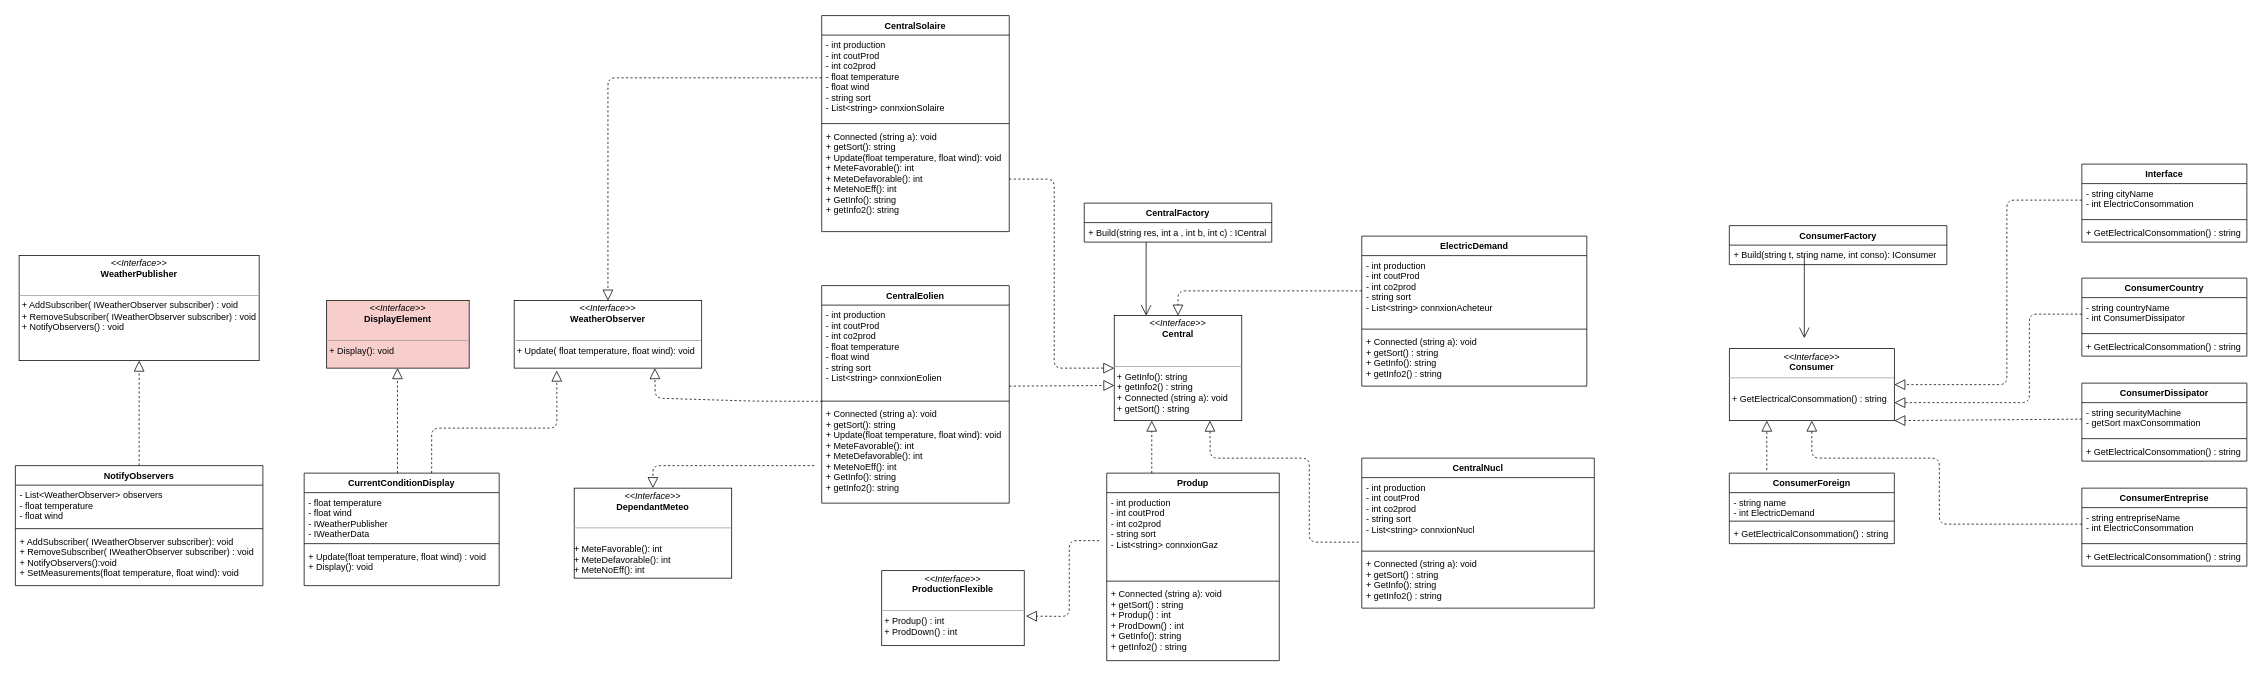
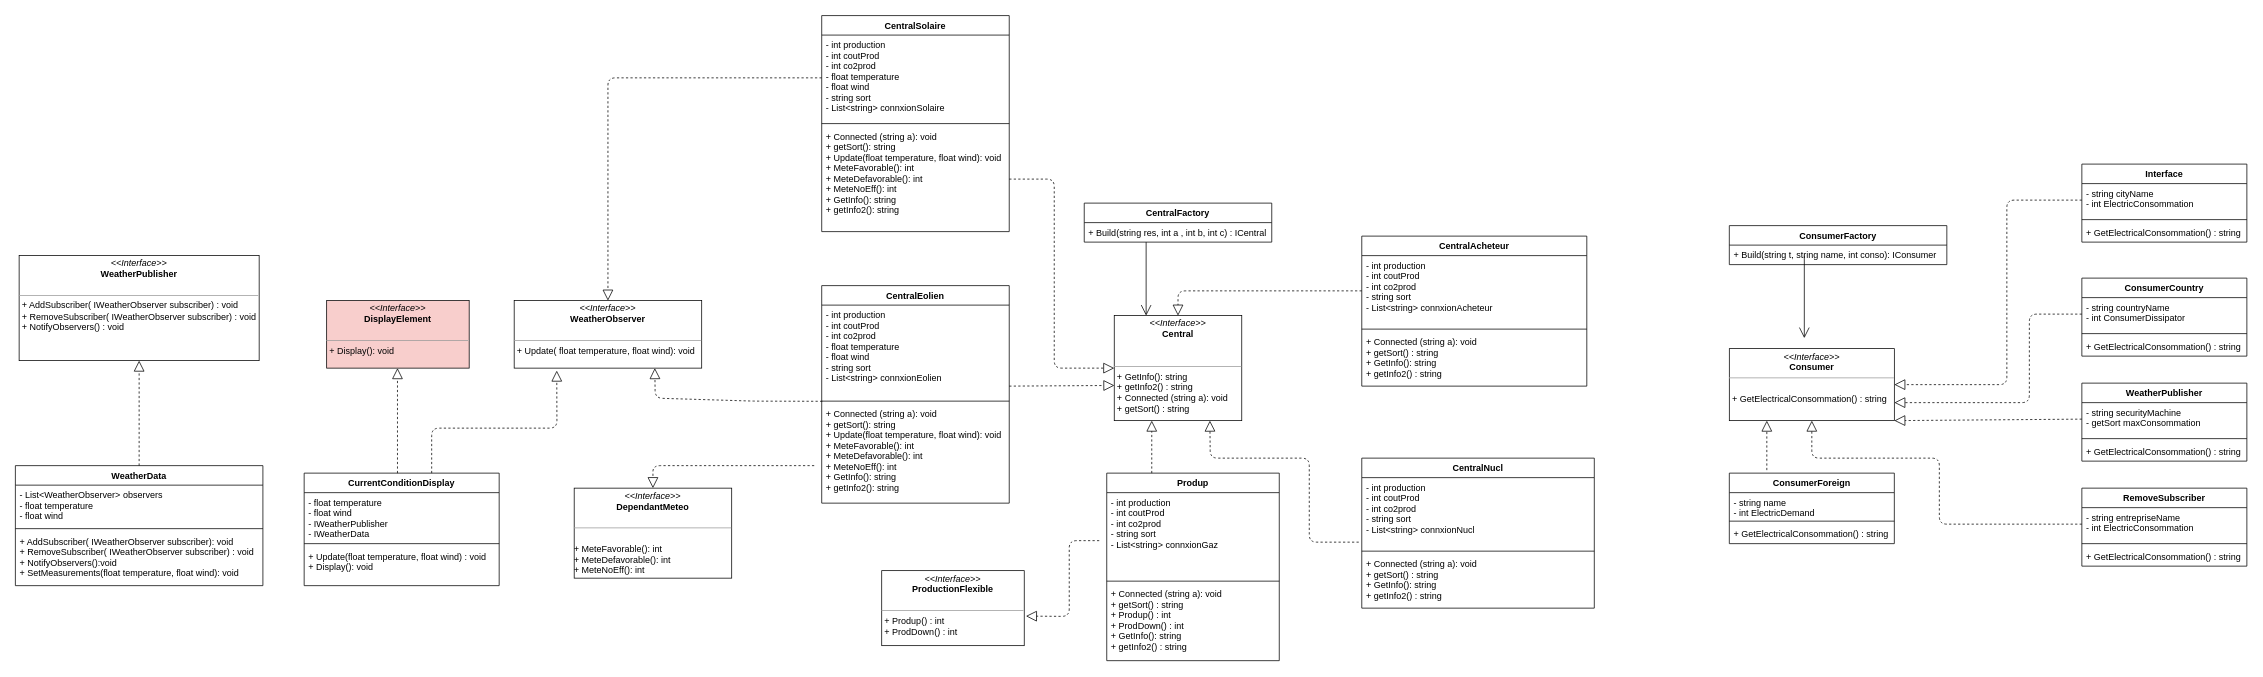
(1474, 246) -> (1474, 246)
(2164, 393) -> (2164, 393)
(139, 476) -> (139, 476)
(2164, 498) -> (2164, 498)
